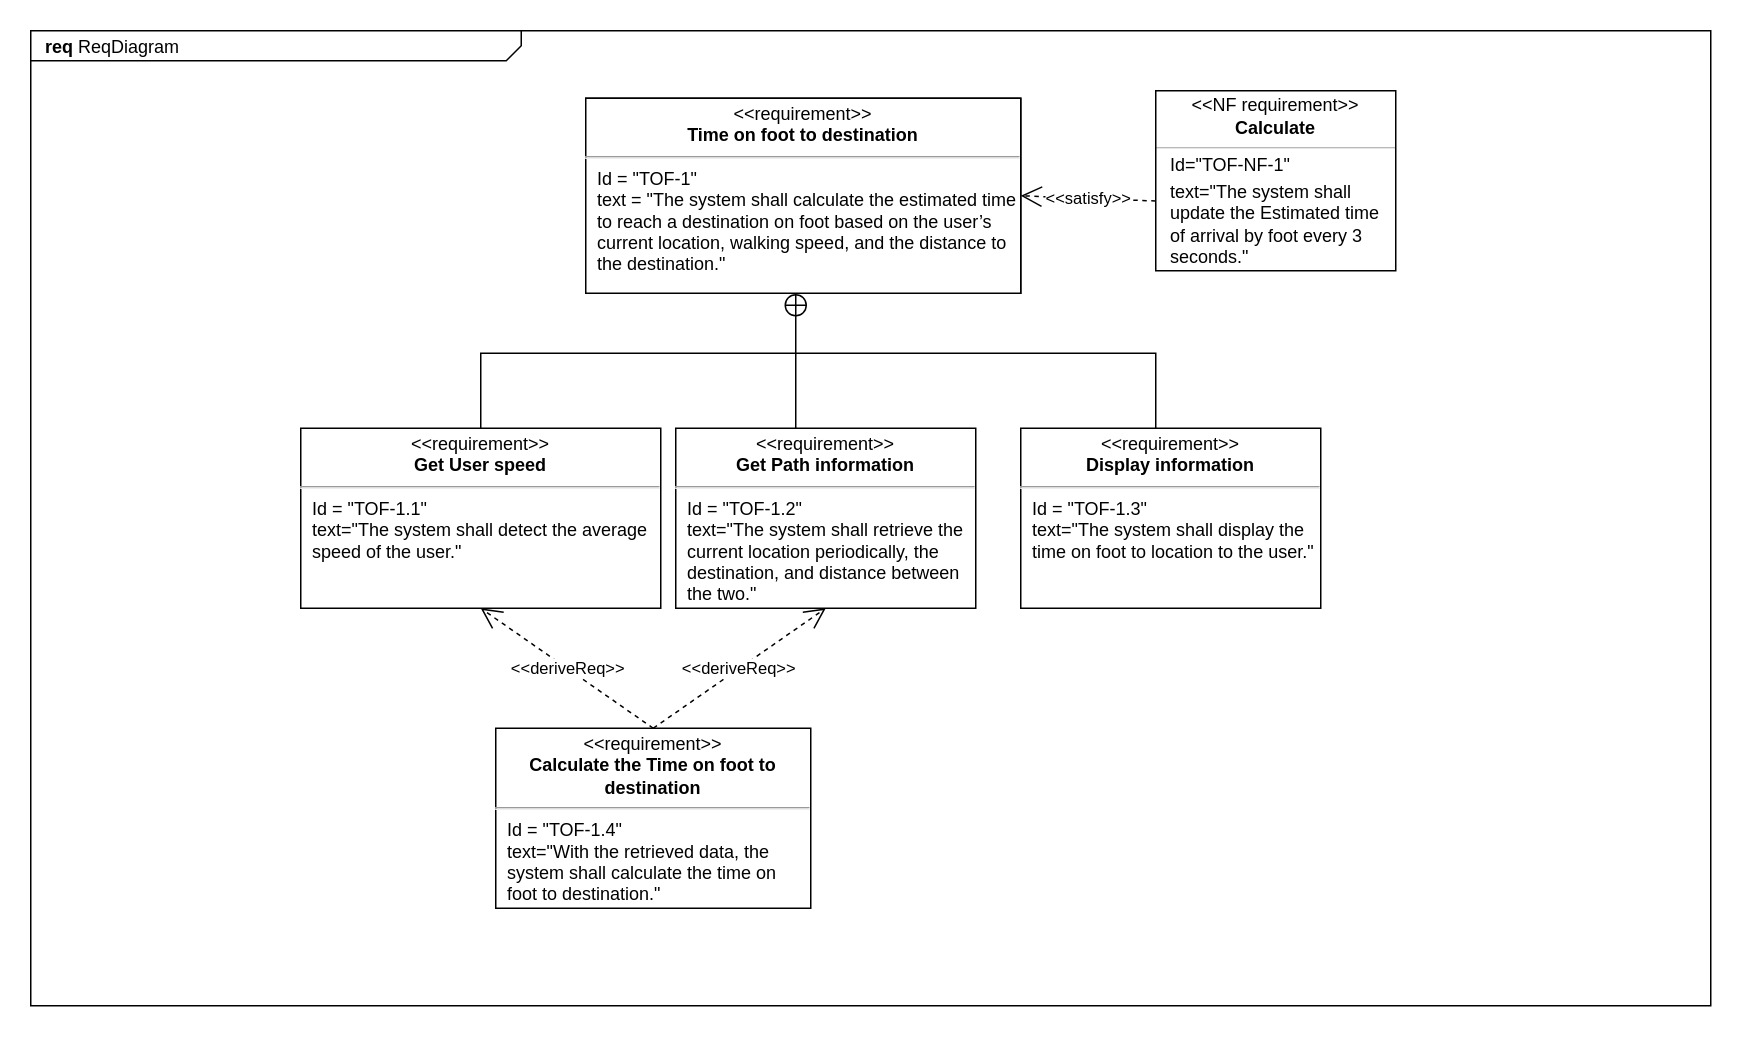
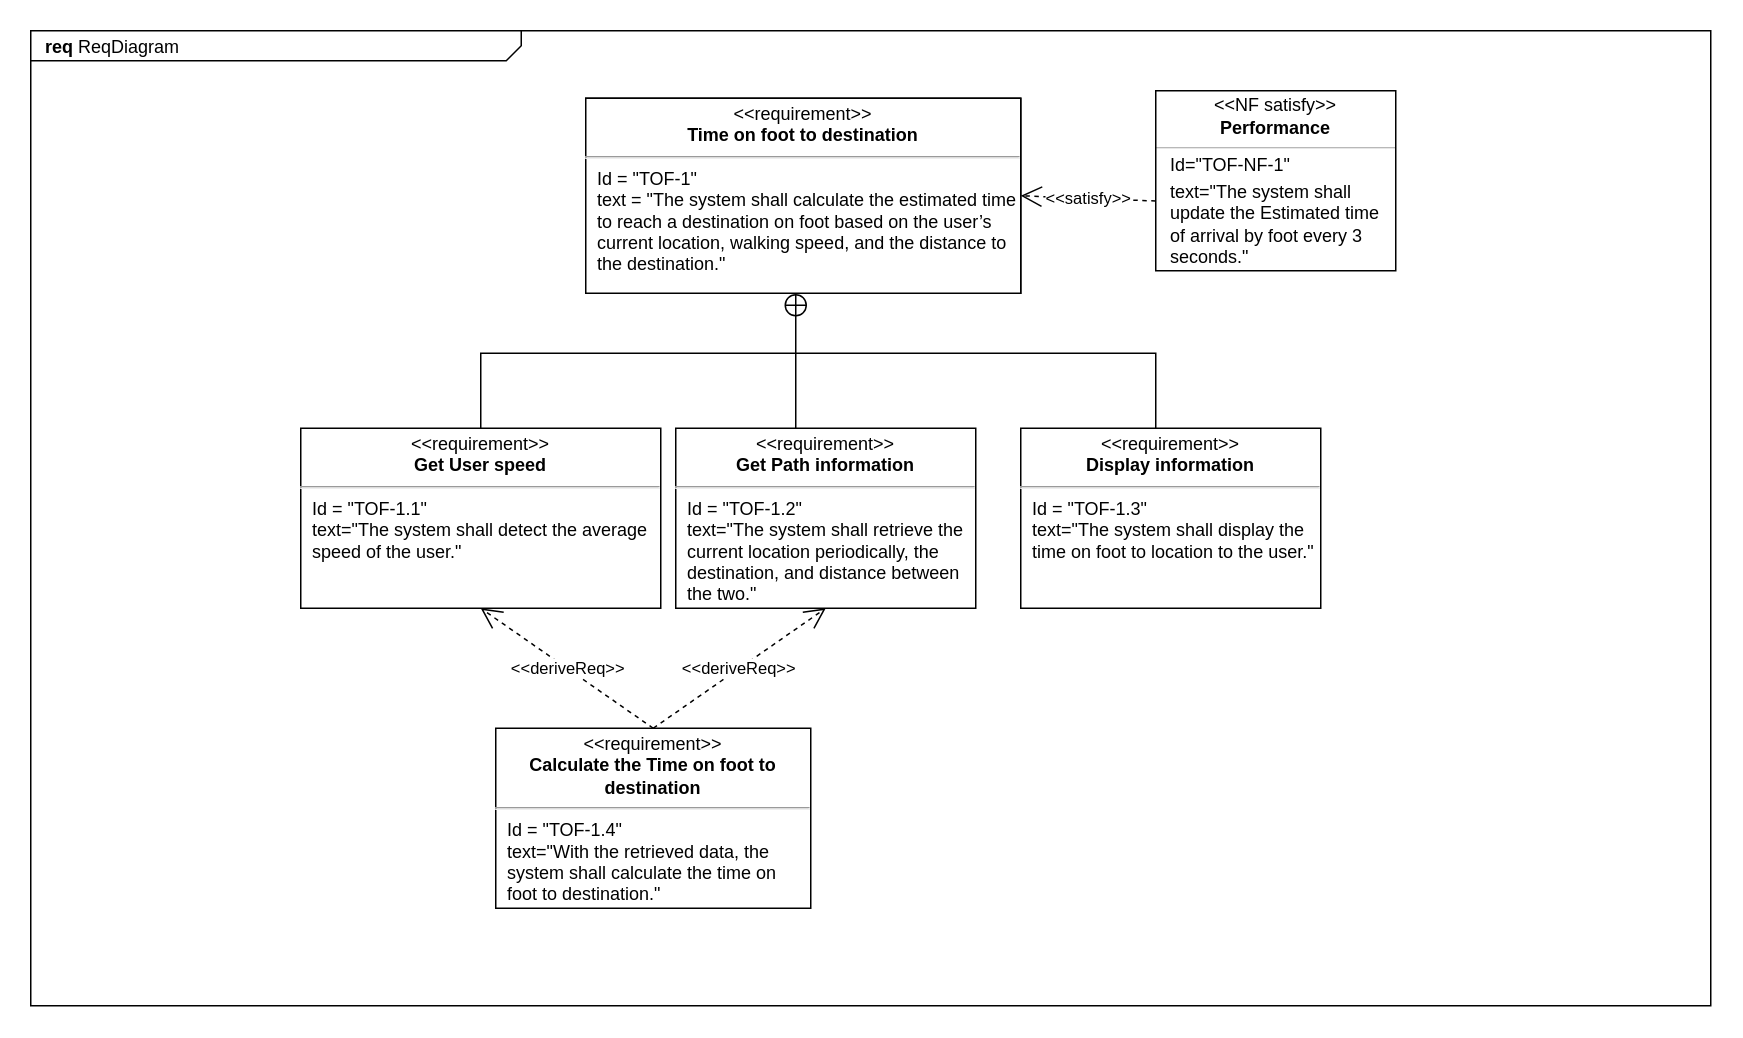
(1276, 106) -> (1276, 106)
(1276, 128) -> (1276, 128)
